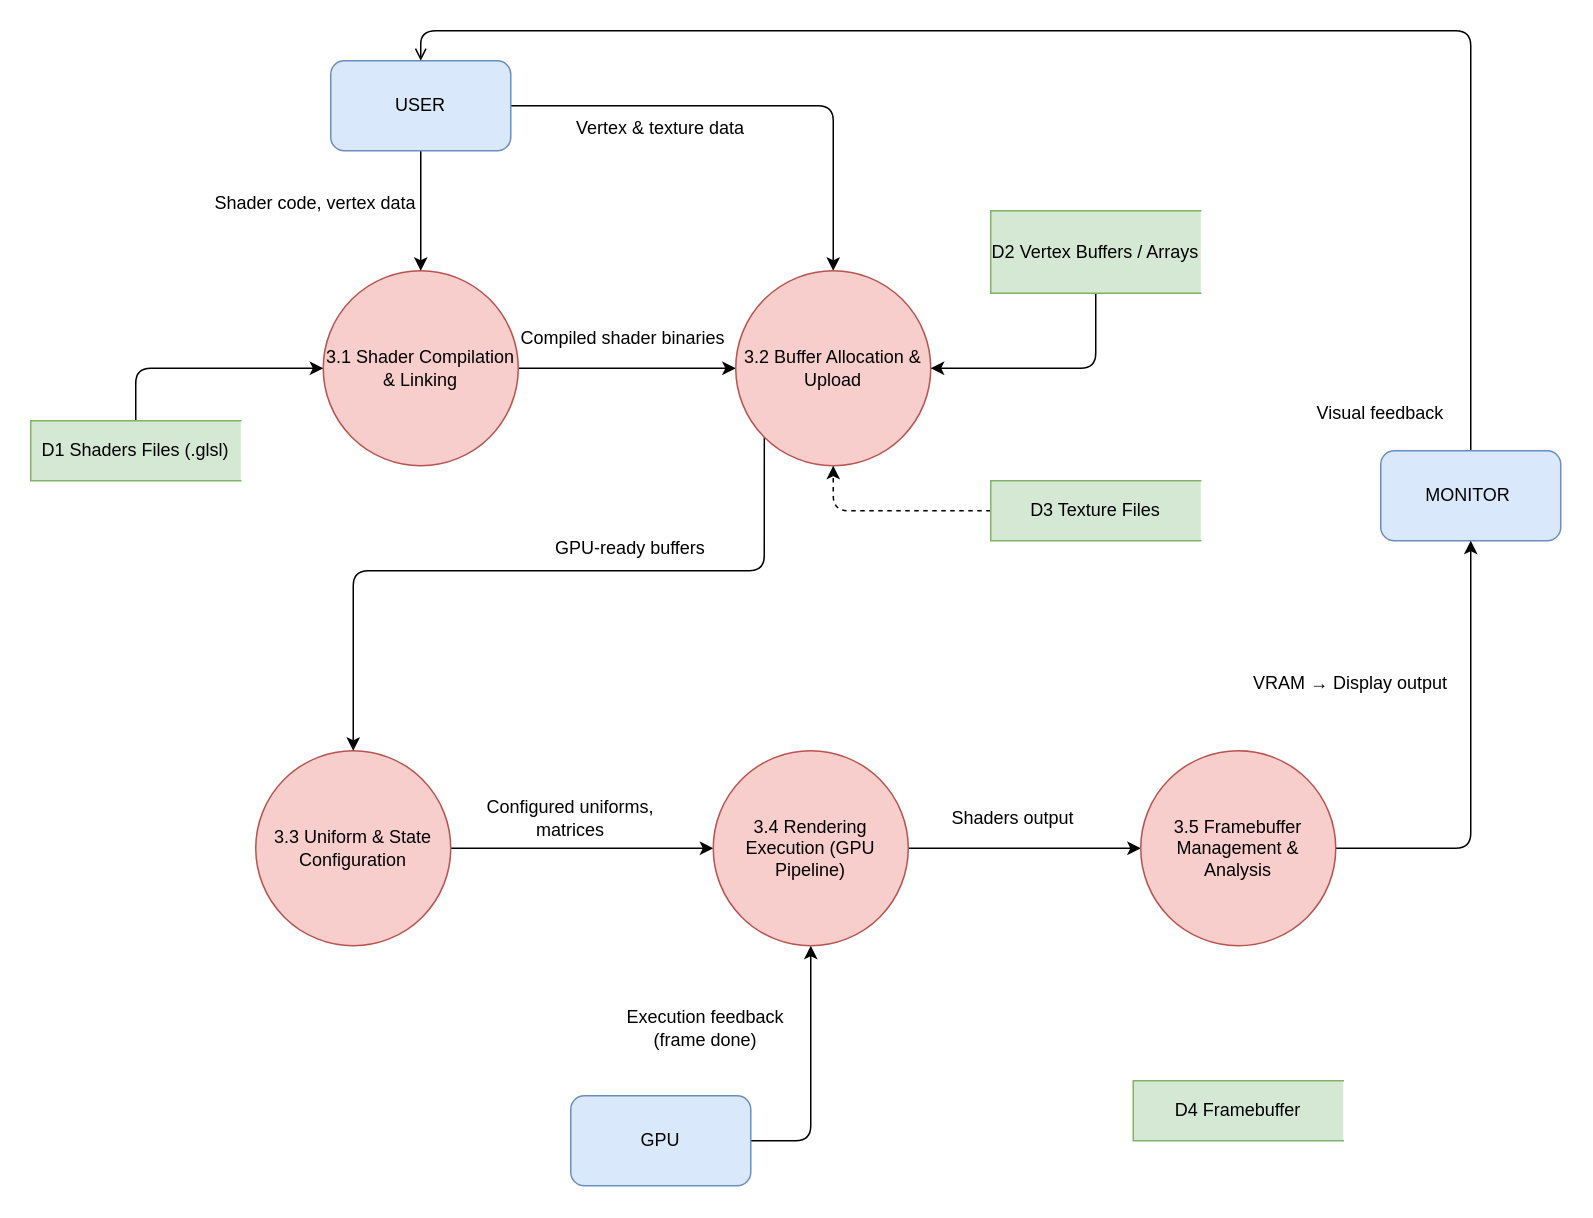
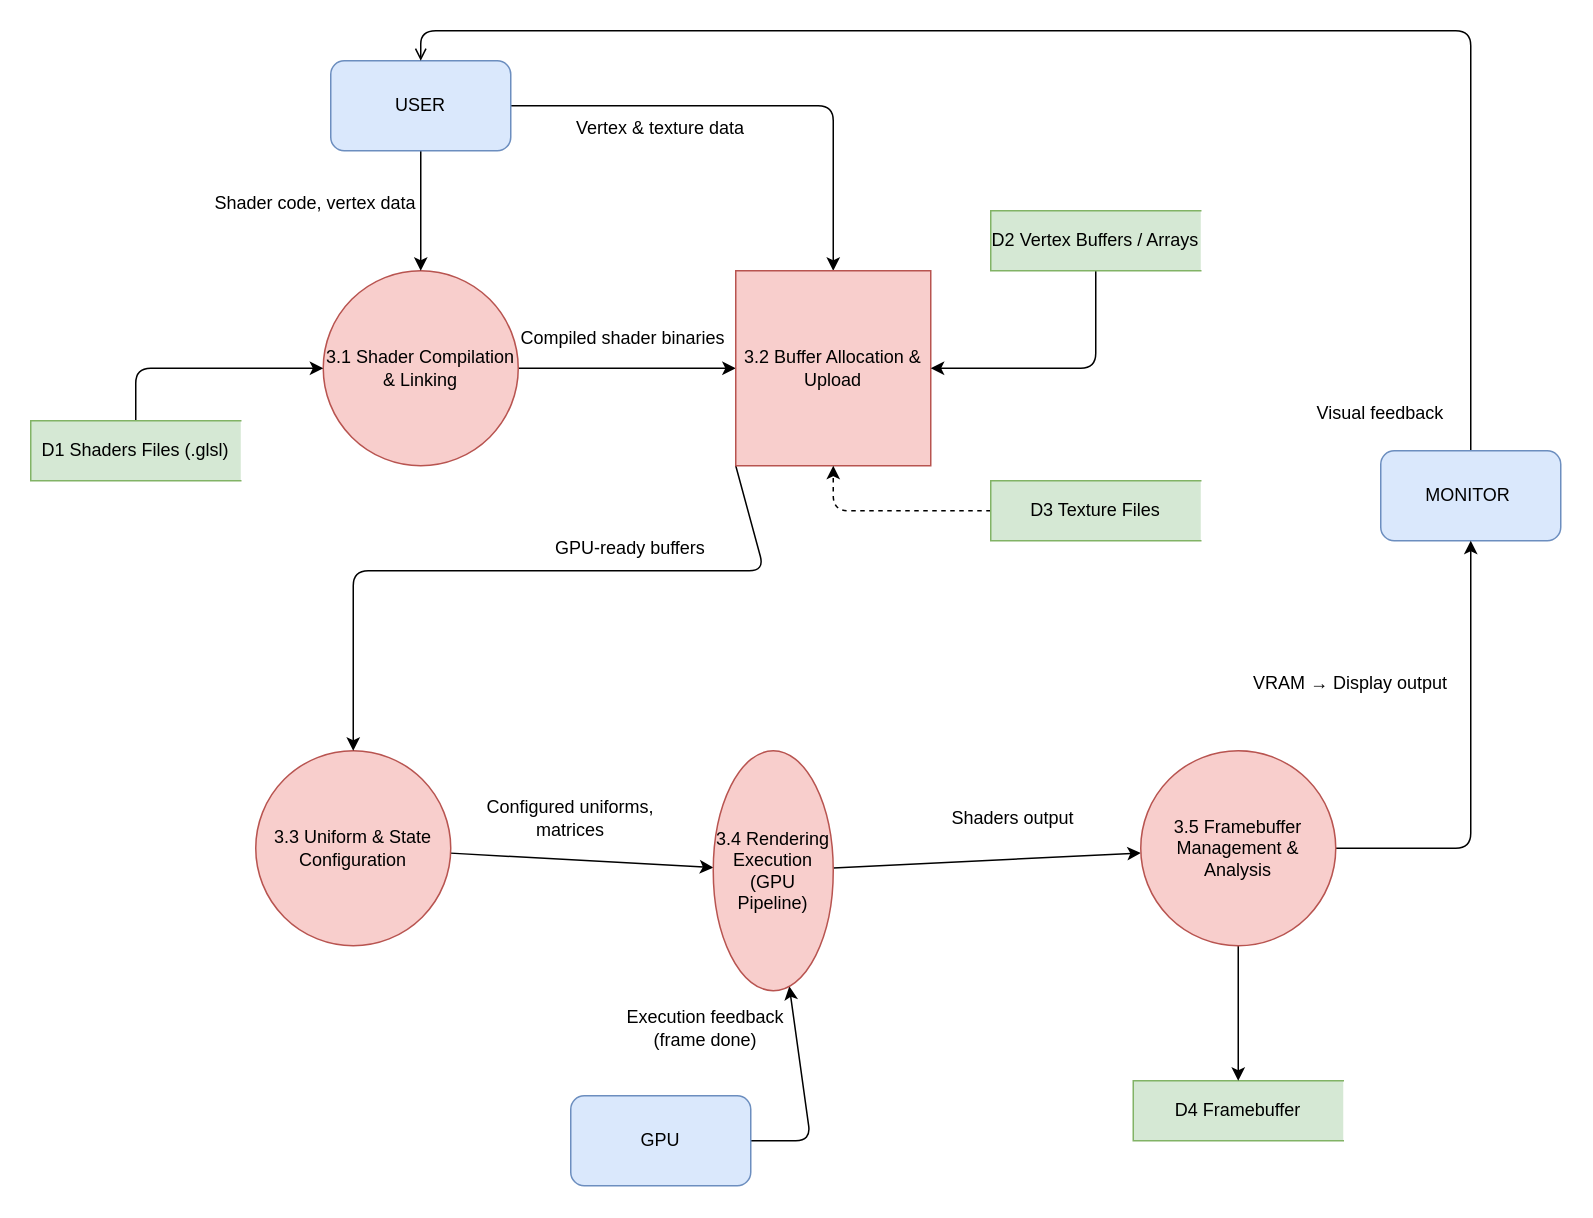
(1096, 252) -> (1096, 241)
(833, 368) -> (833, 368)
(811, 848) -> (773, 871)
none -> (1238, 1008)
